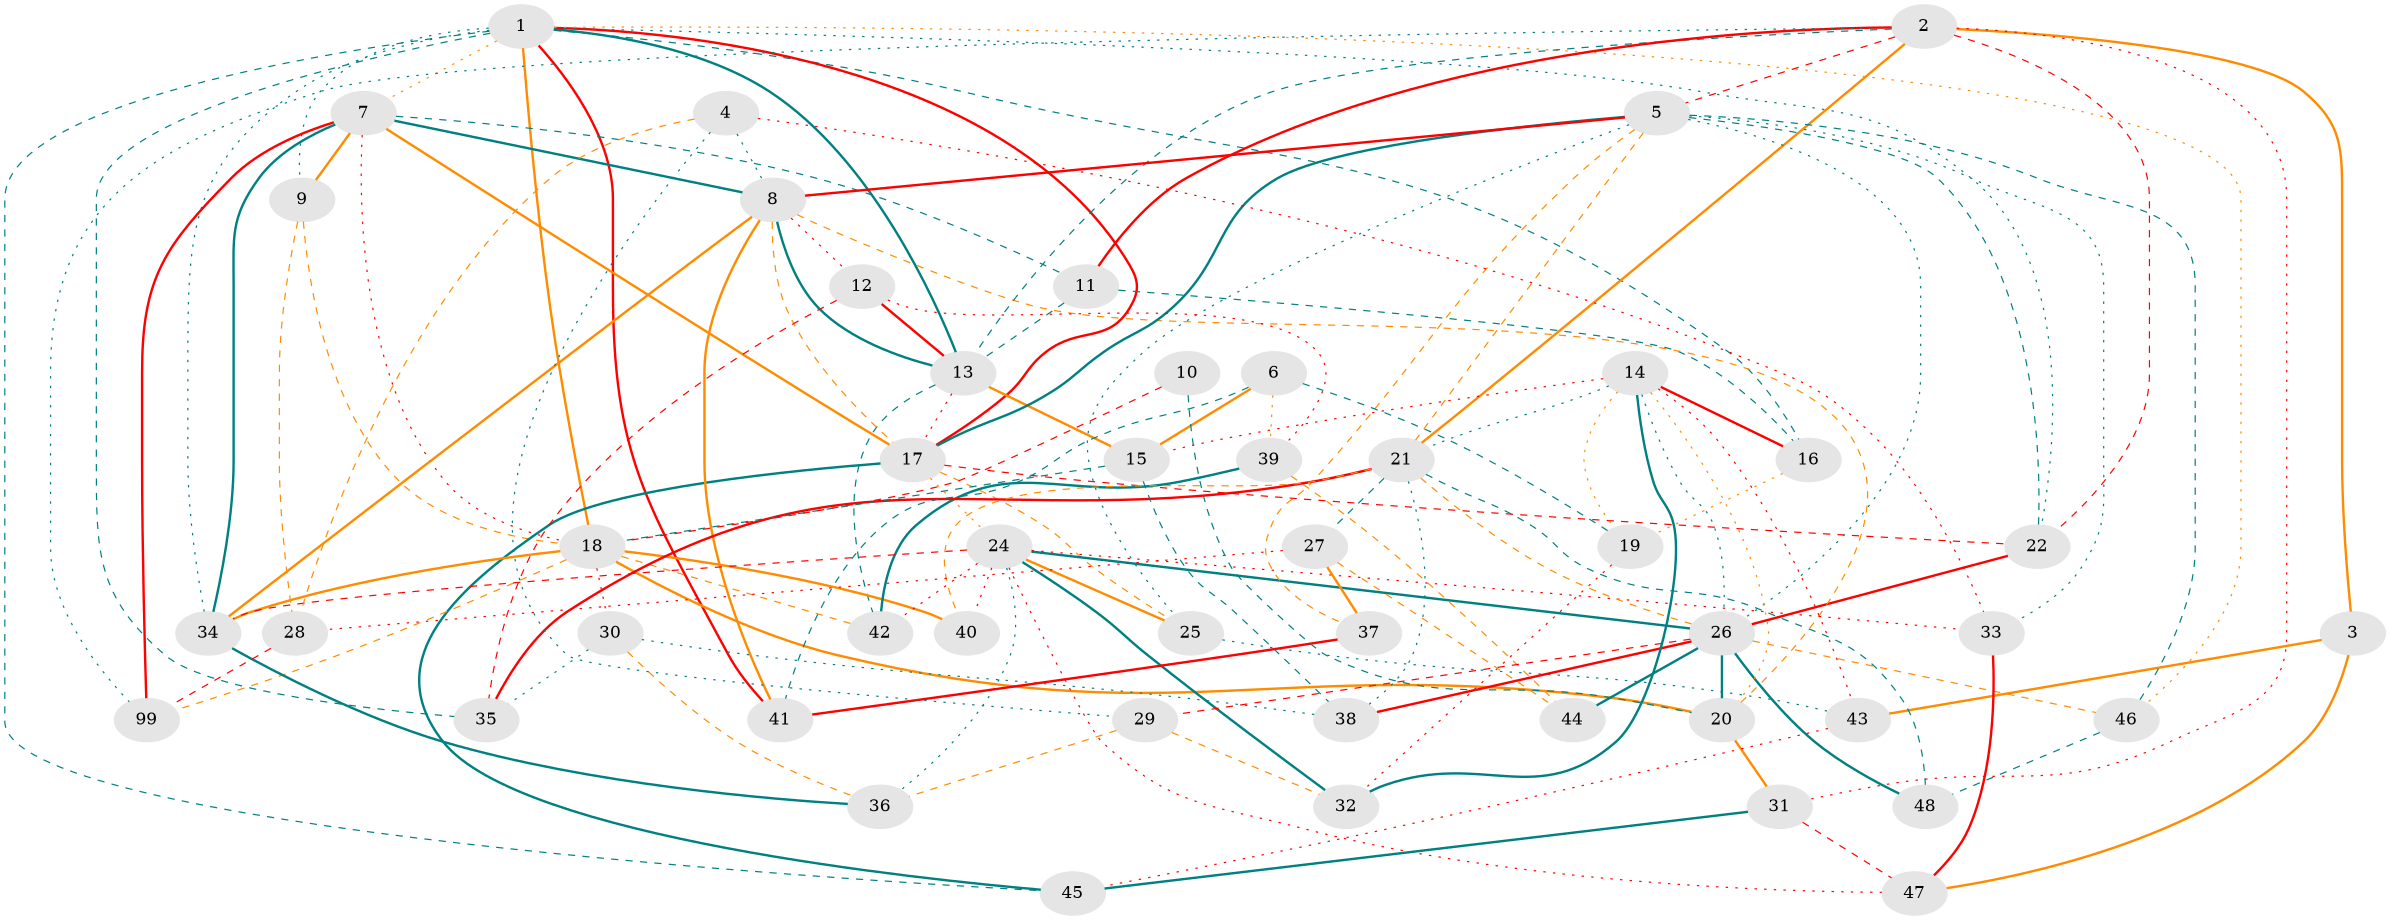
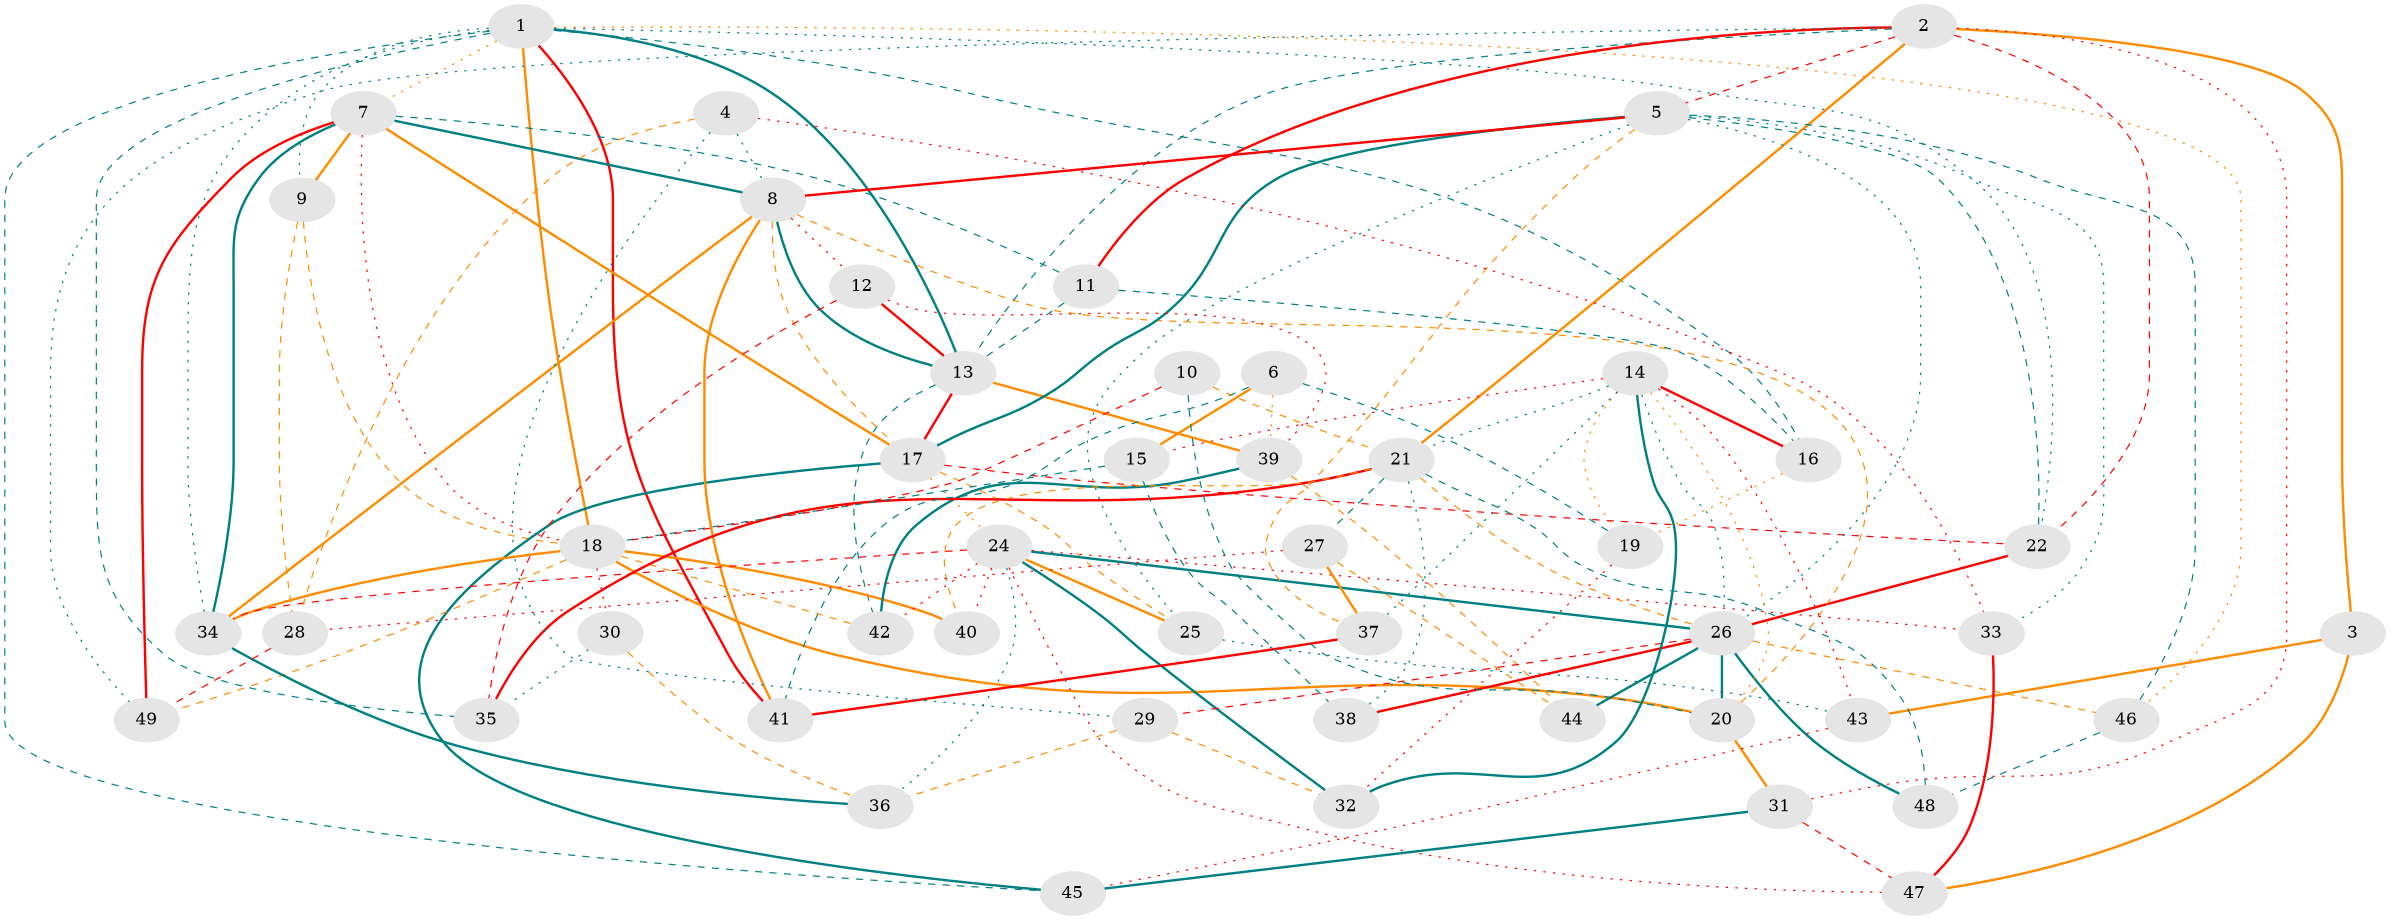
(1003, 140) -> none
(1524, 294) -> (1289, 418)
(938, 416) -> (938, 416)
(1050, 417) -> (1116, 417)
none -> (1508, 498)
(860, 667) -> none
(147, 720) -> (147, 720)
